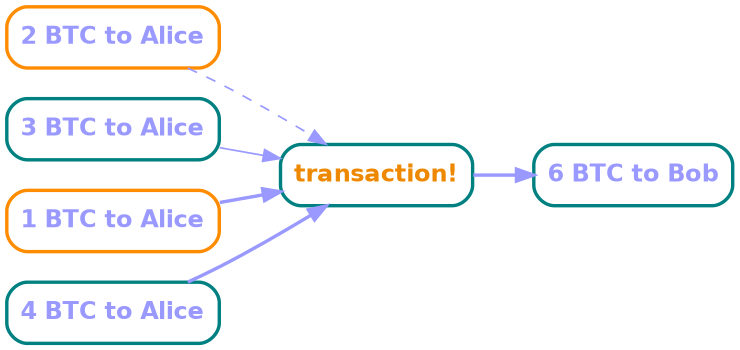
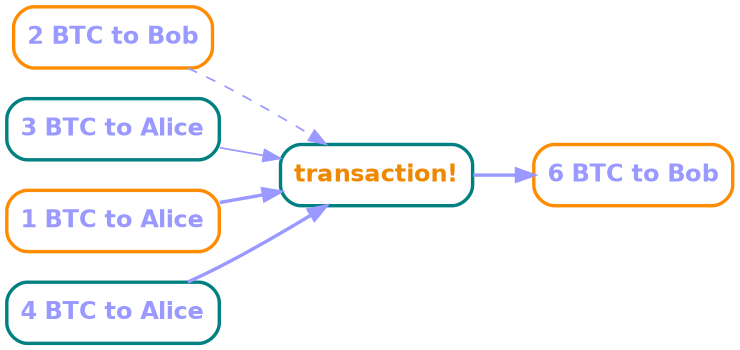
(113, 37) -> (113, 37)
(633, 175) -> (633, 175)
